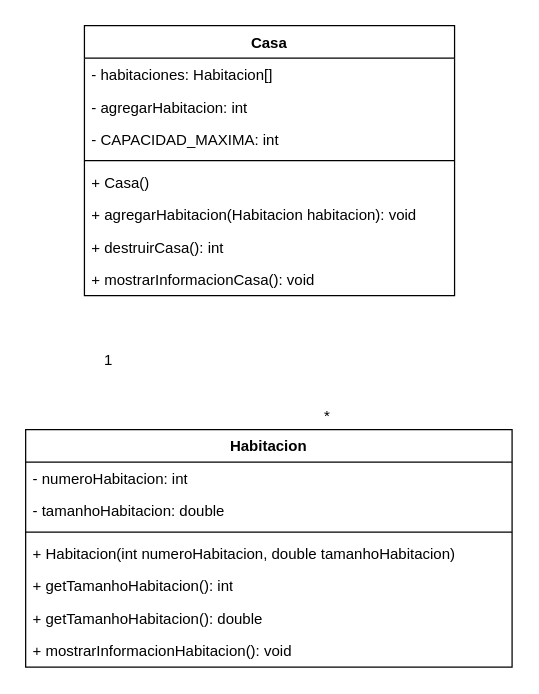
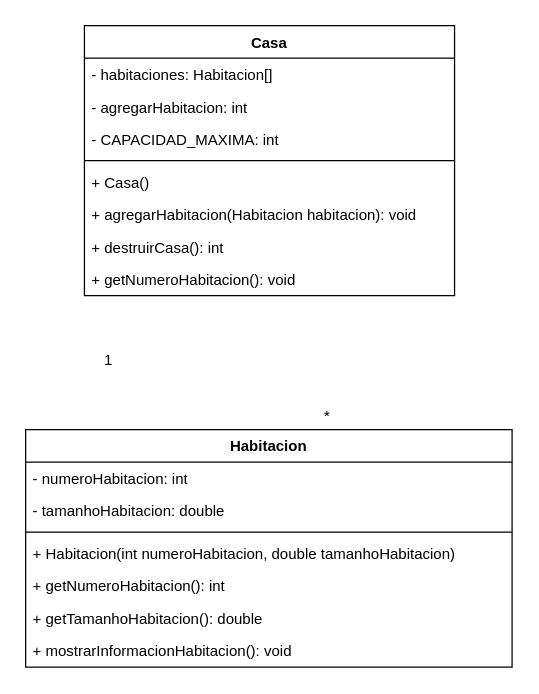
(217, 281) -> (202, 281)
(143, 587) -> (139, 587)
